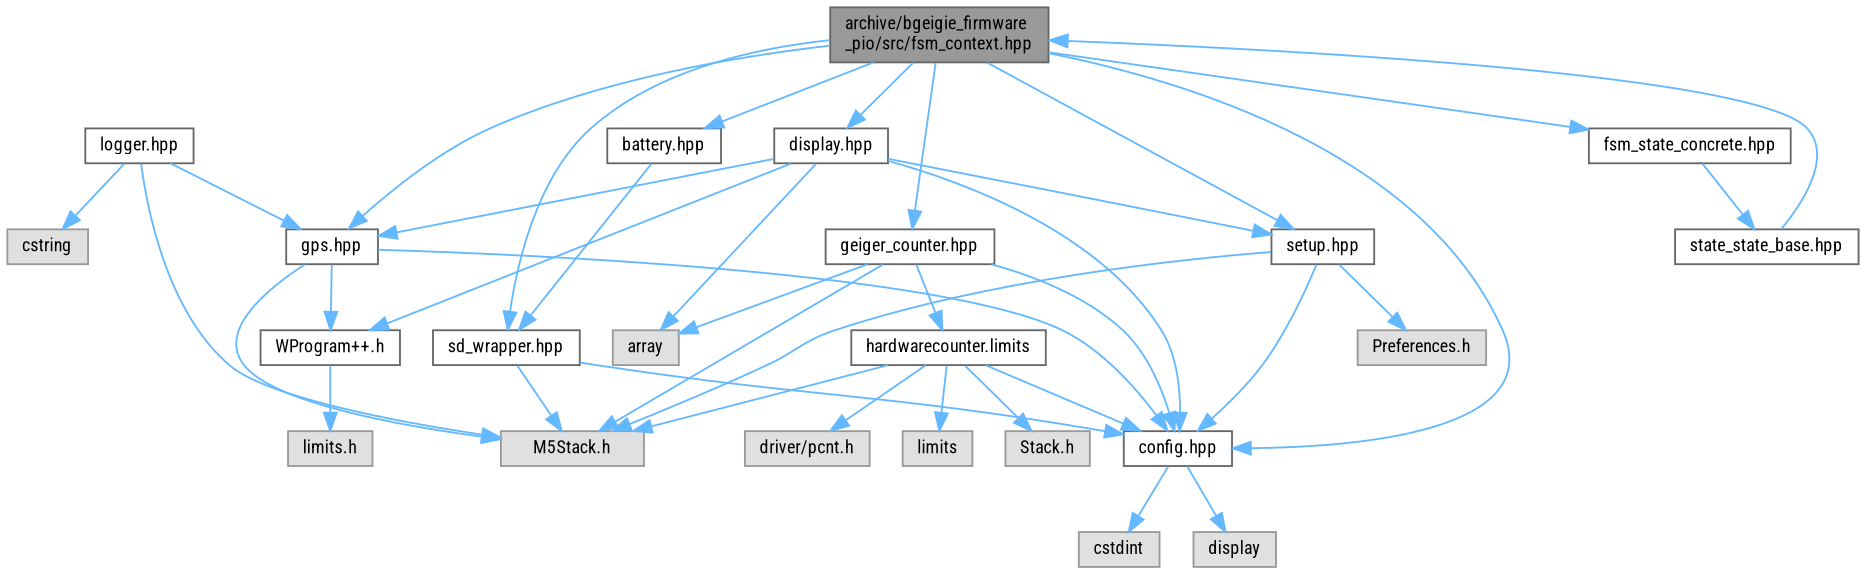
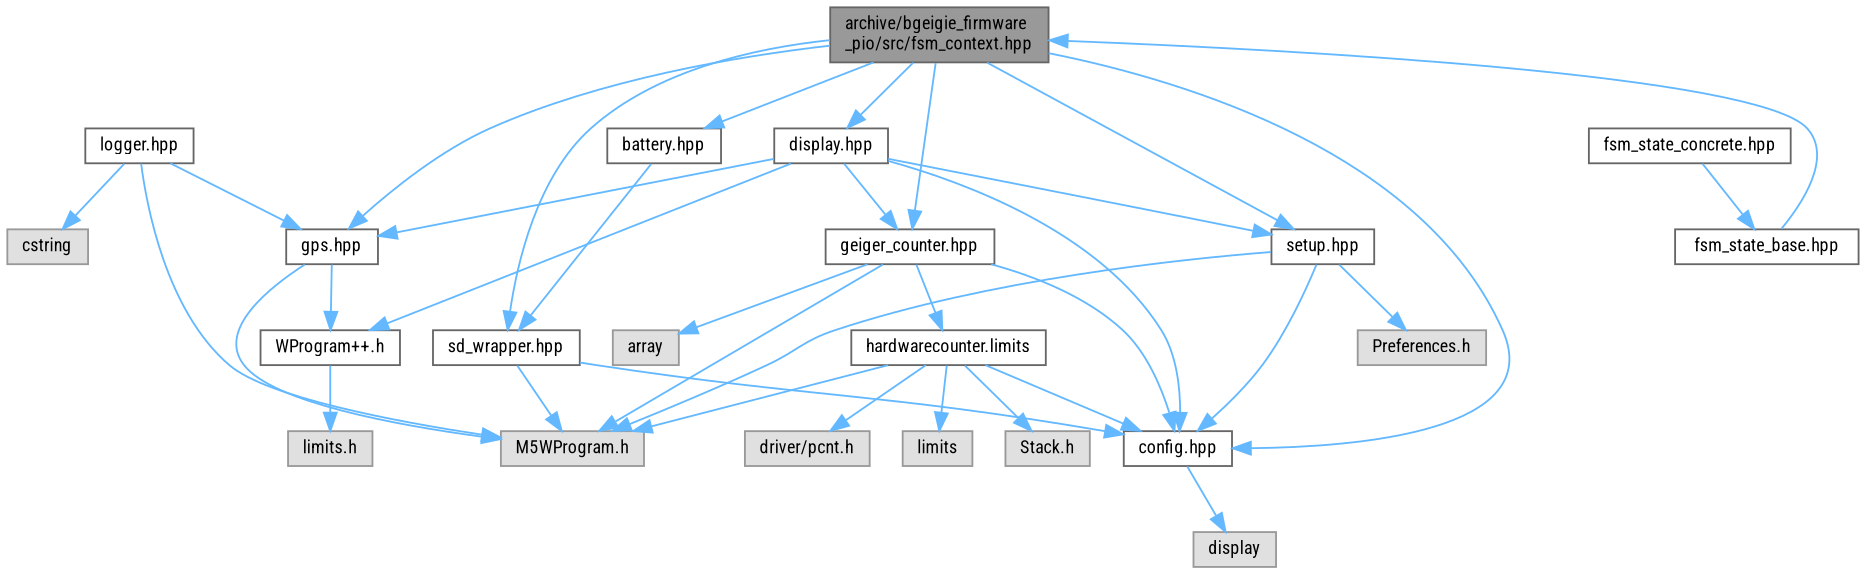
(1310, 90) -> none
(745, 240) -> (865, 189)
(1767, 247) -> (1767, 247)
(787, 276) -> none
(572, 449) -> (572, 449)
(1119, 549) -> none
